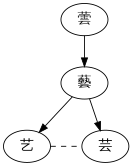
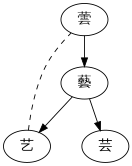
(66, 146) -> (41, 78)
